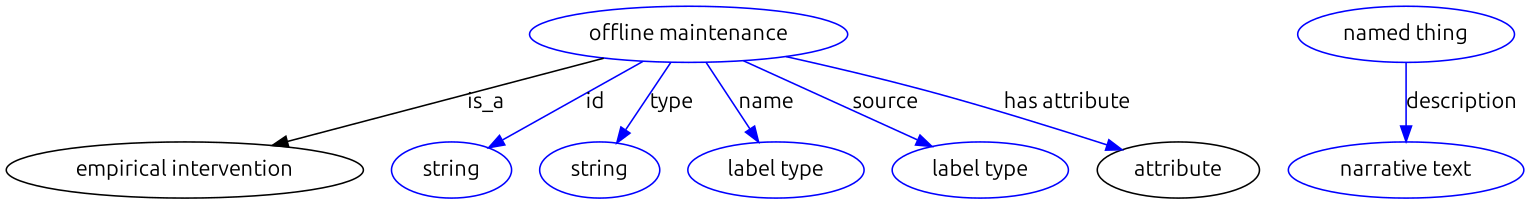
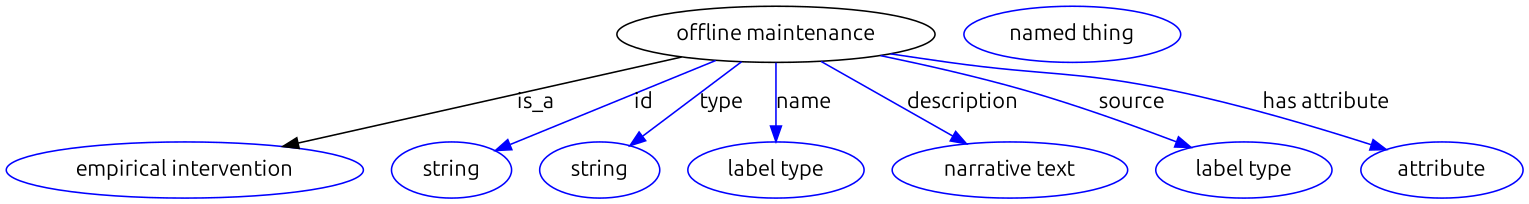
(689, 34) -> (776, 34)
(1406, 94) -> (887, 99)
(185, 170) -> (185, 170)
(1178, 170) -> (1442, 170)
